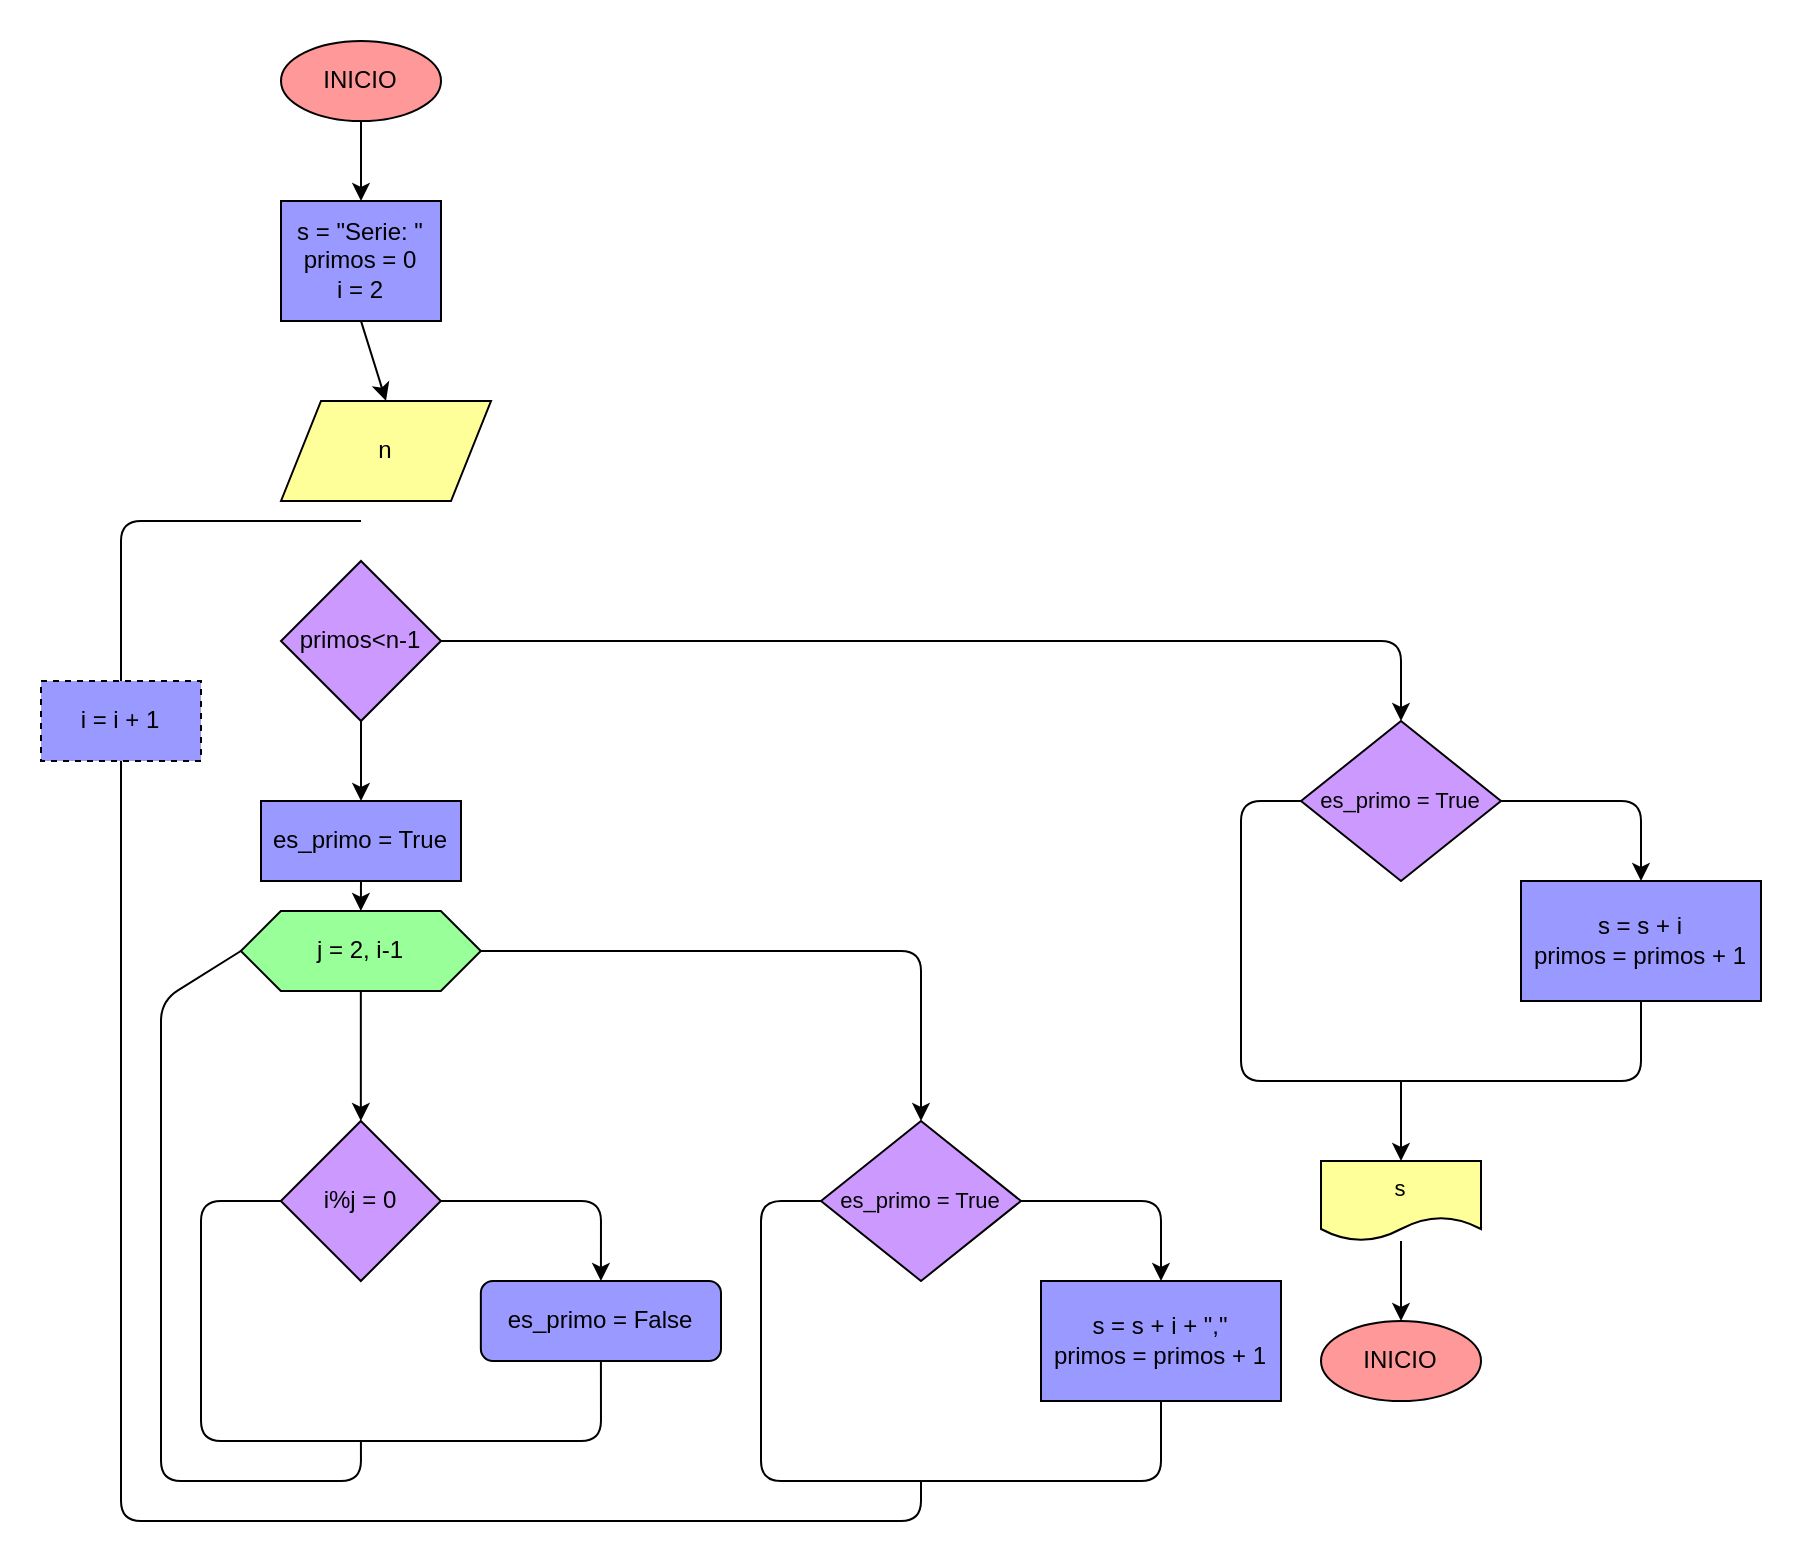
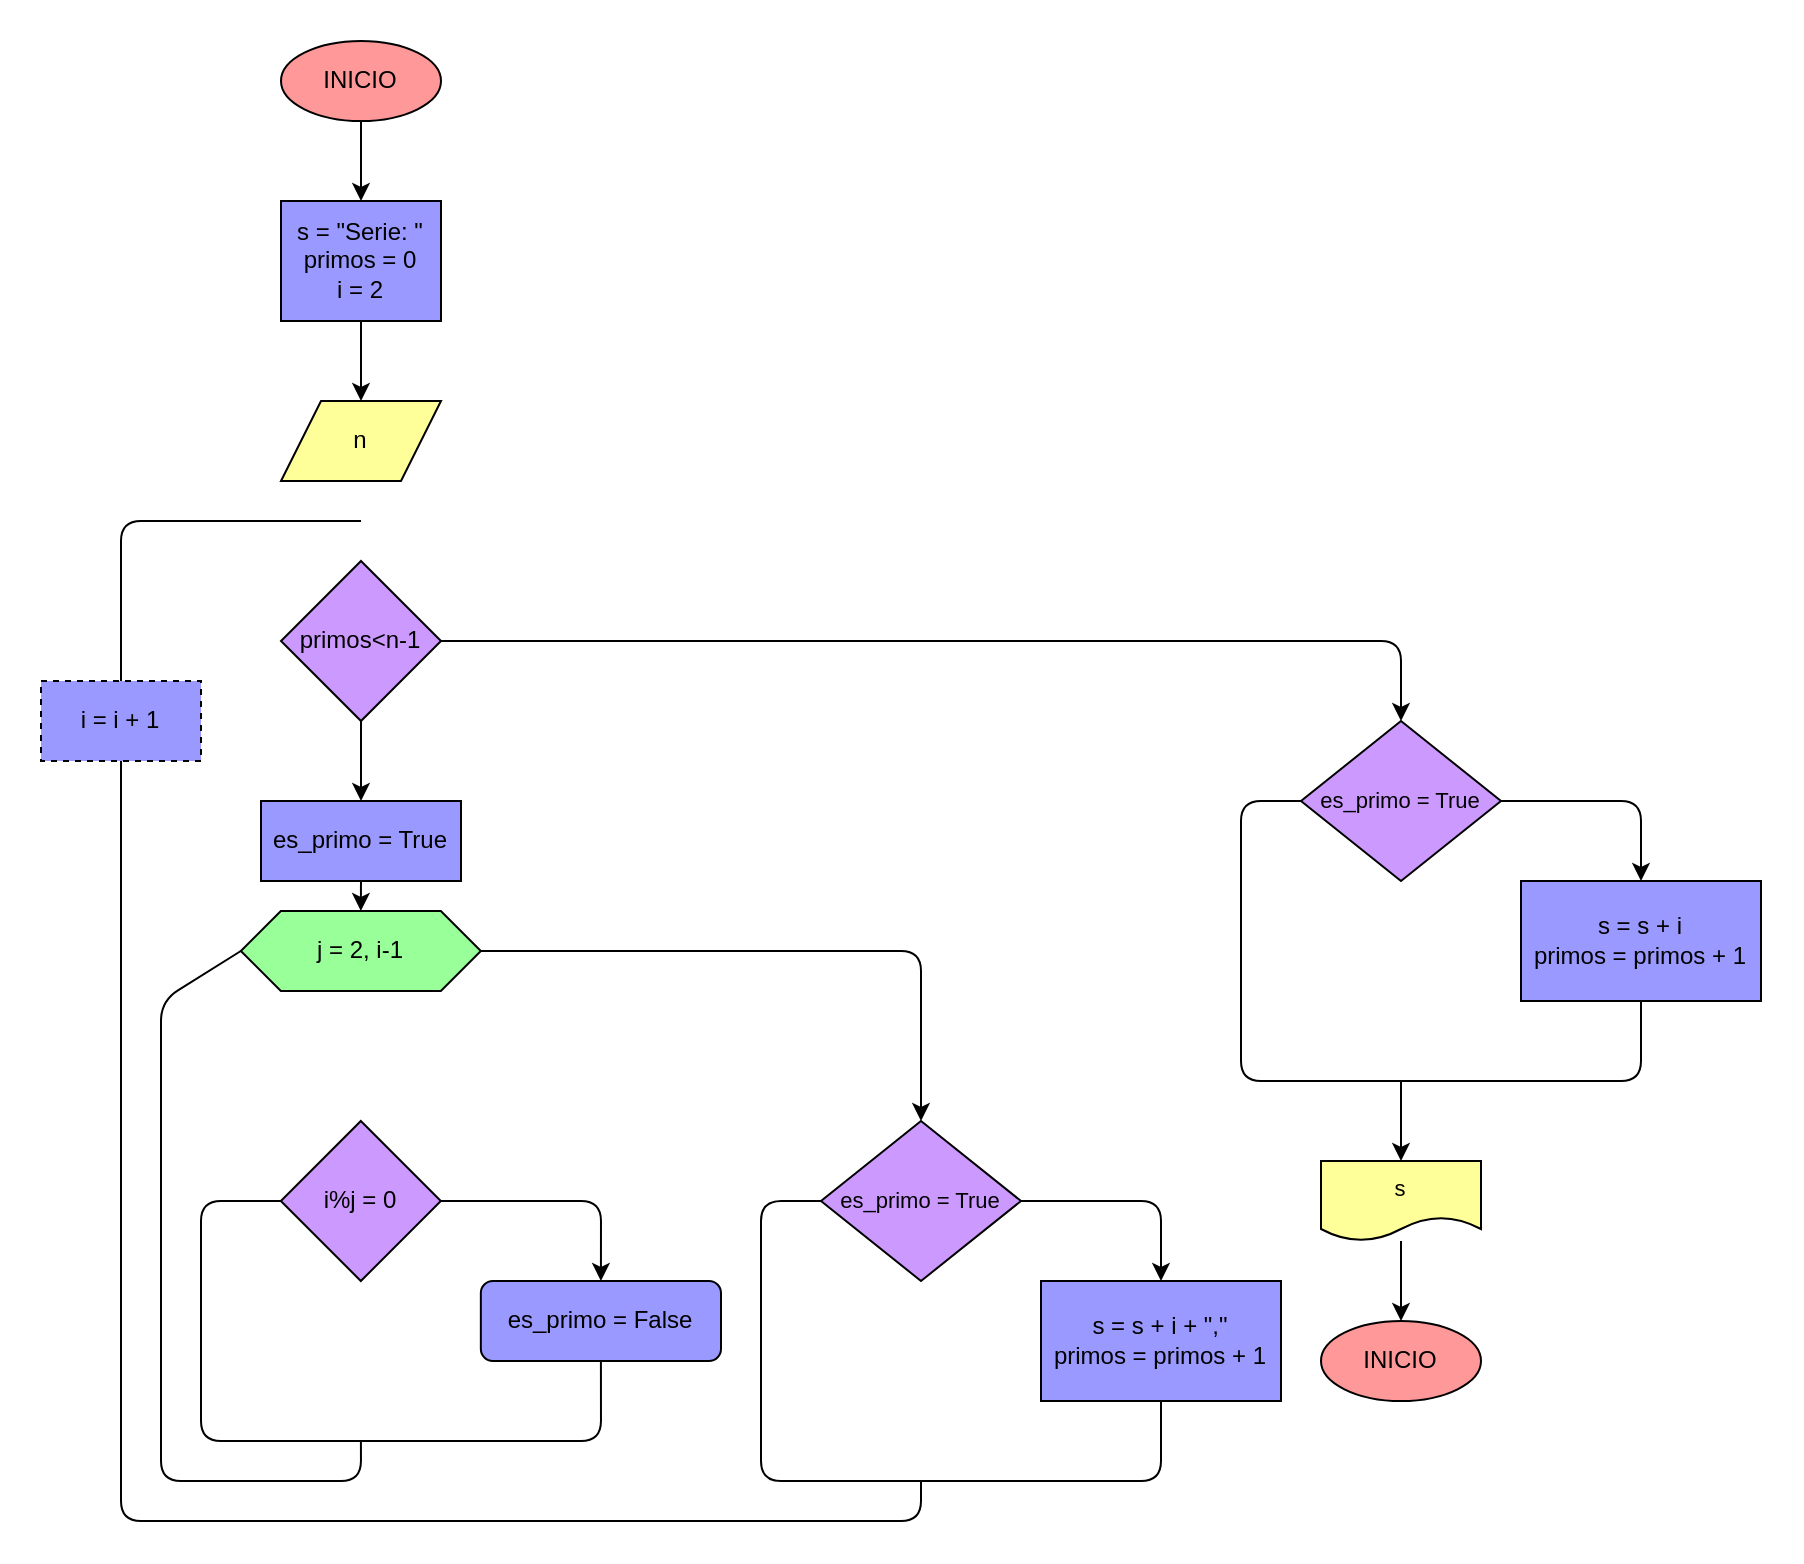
(386, 451) -> (361, 441)
(361, 1049) -> none
